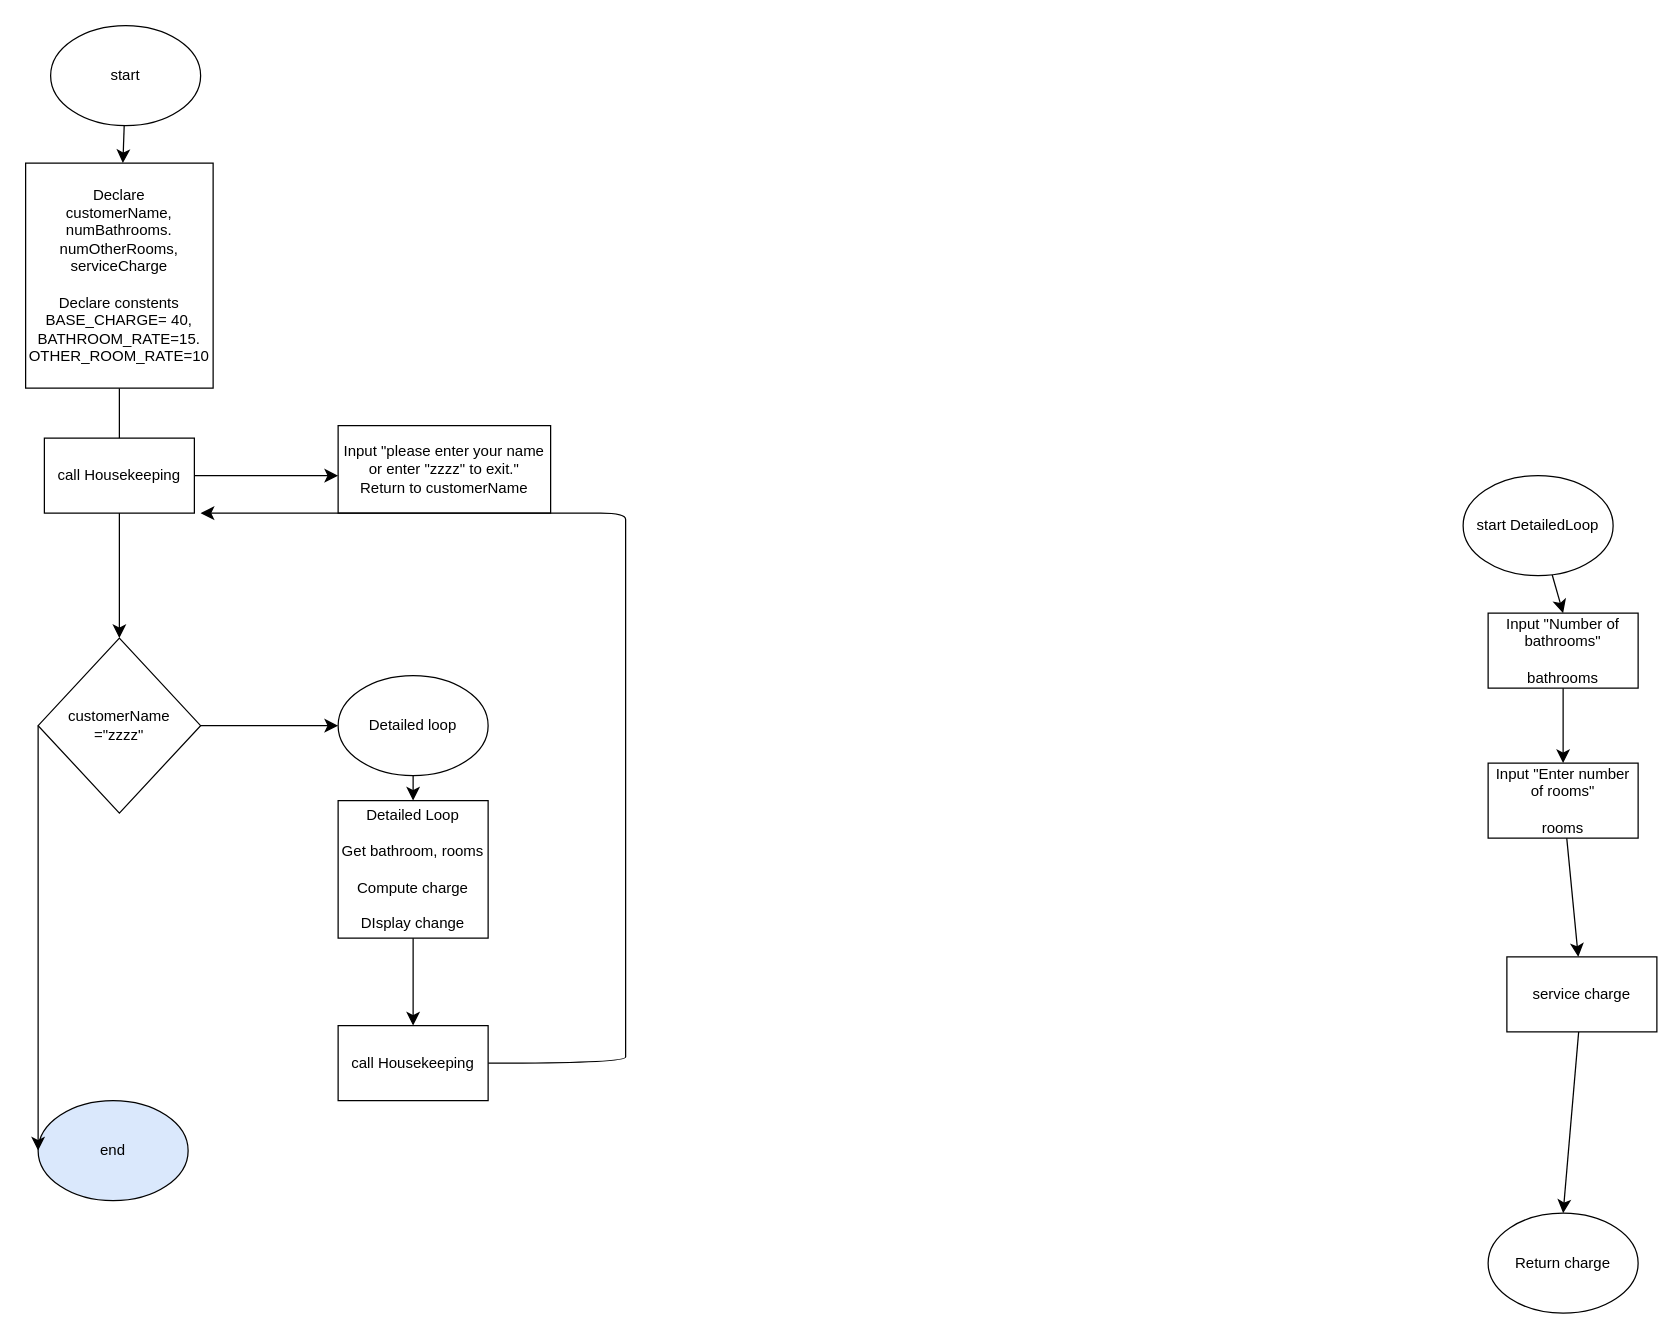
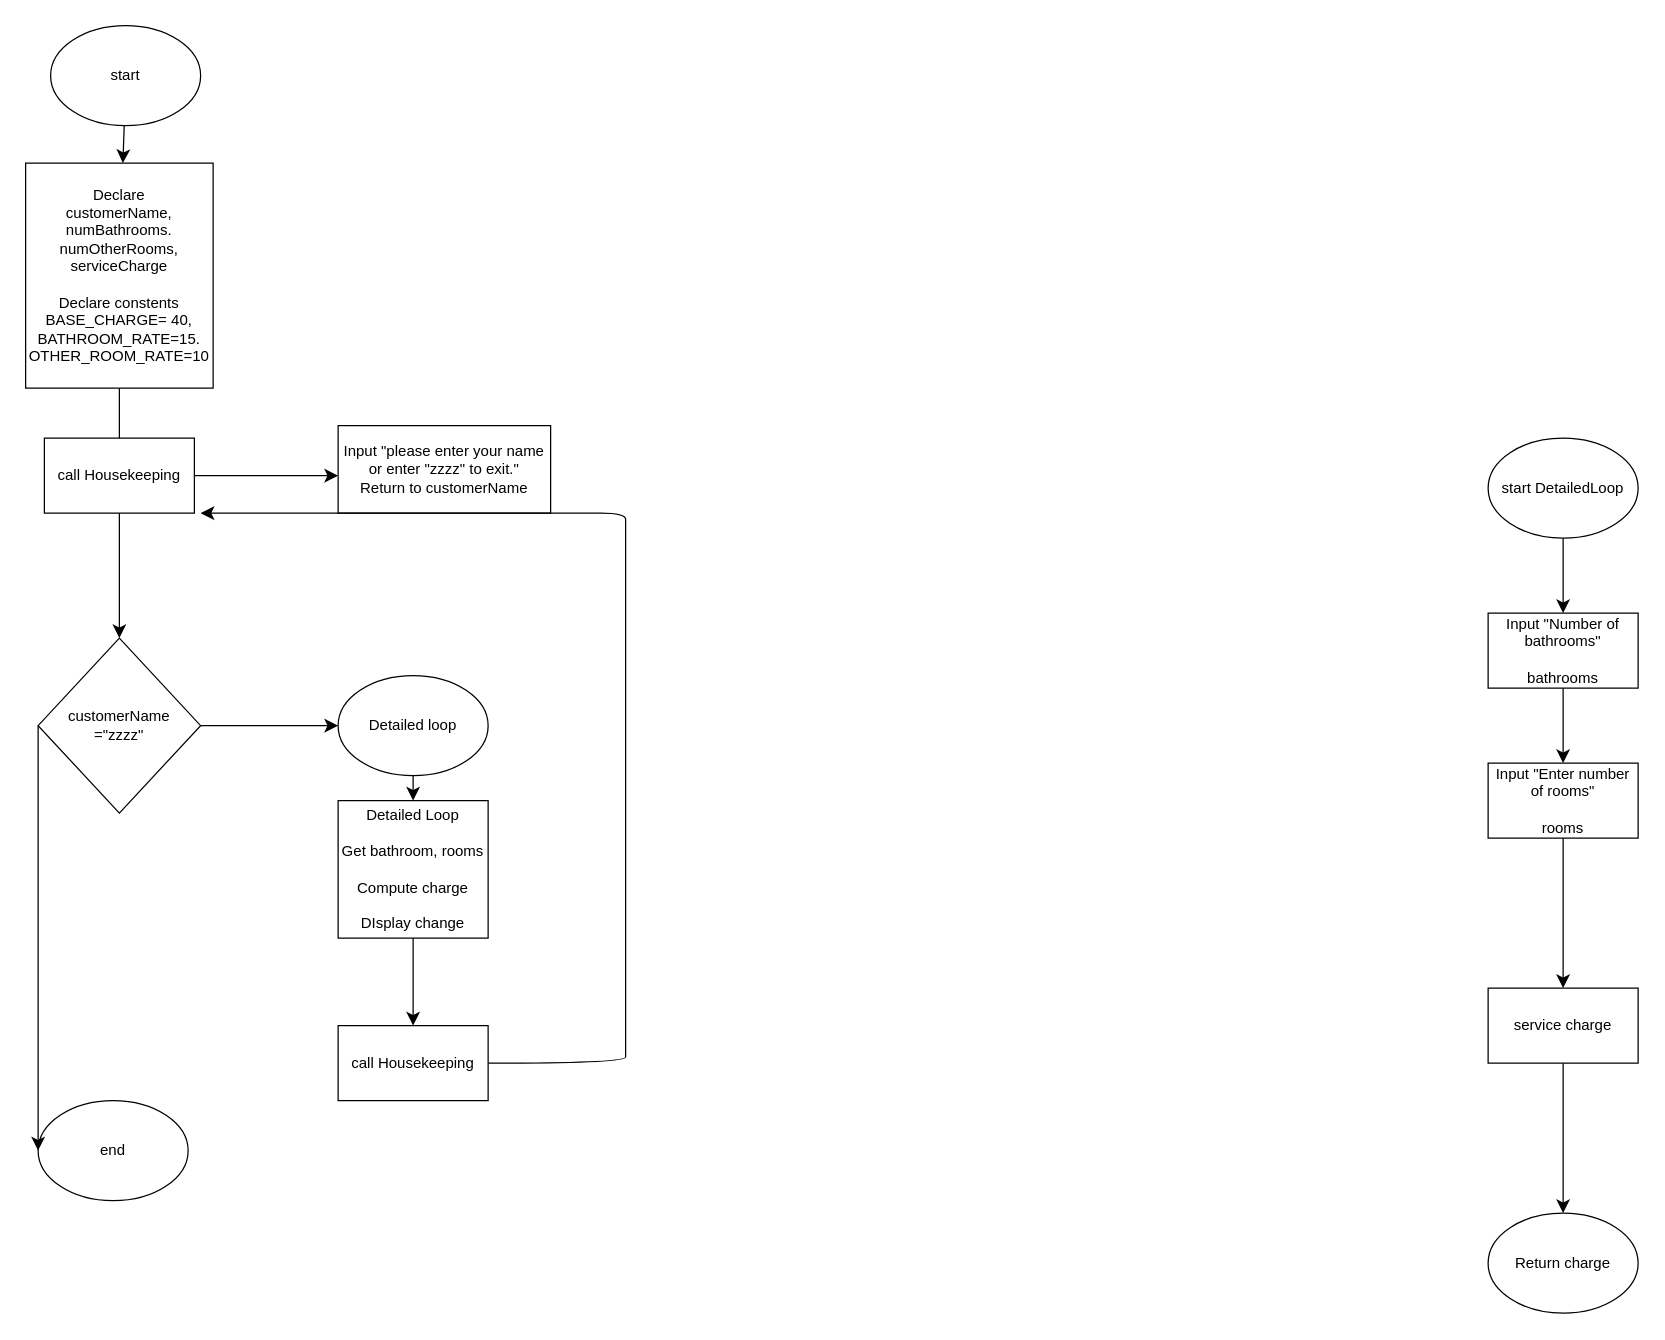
(1538, 526) -> (1563, 488)
(1582, 994) -> (1563, 1026)
(113, 1151) -> (113, 1151)
